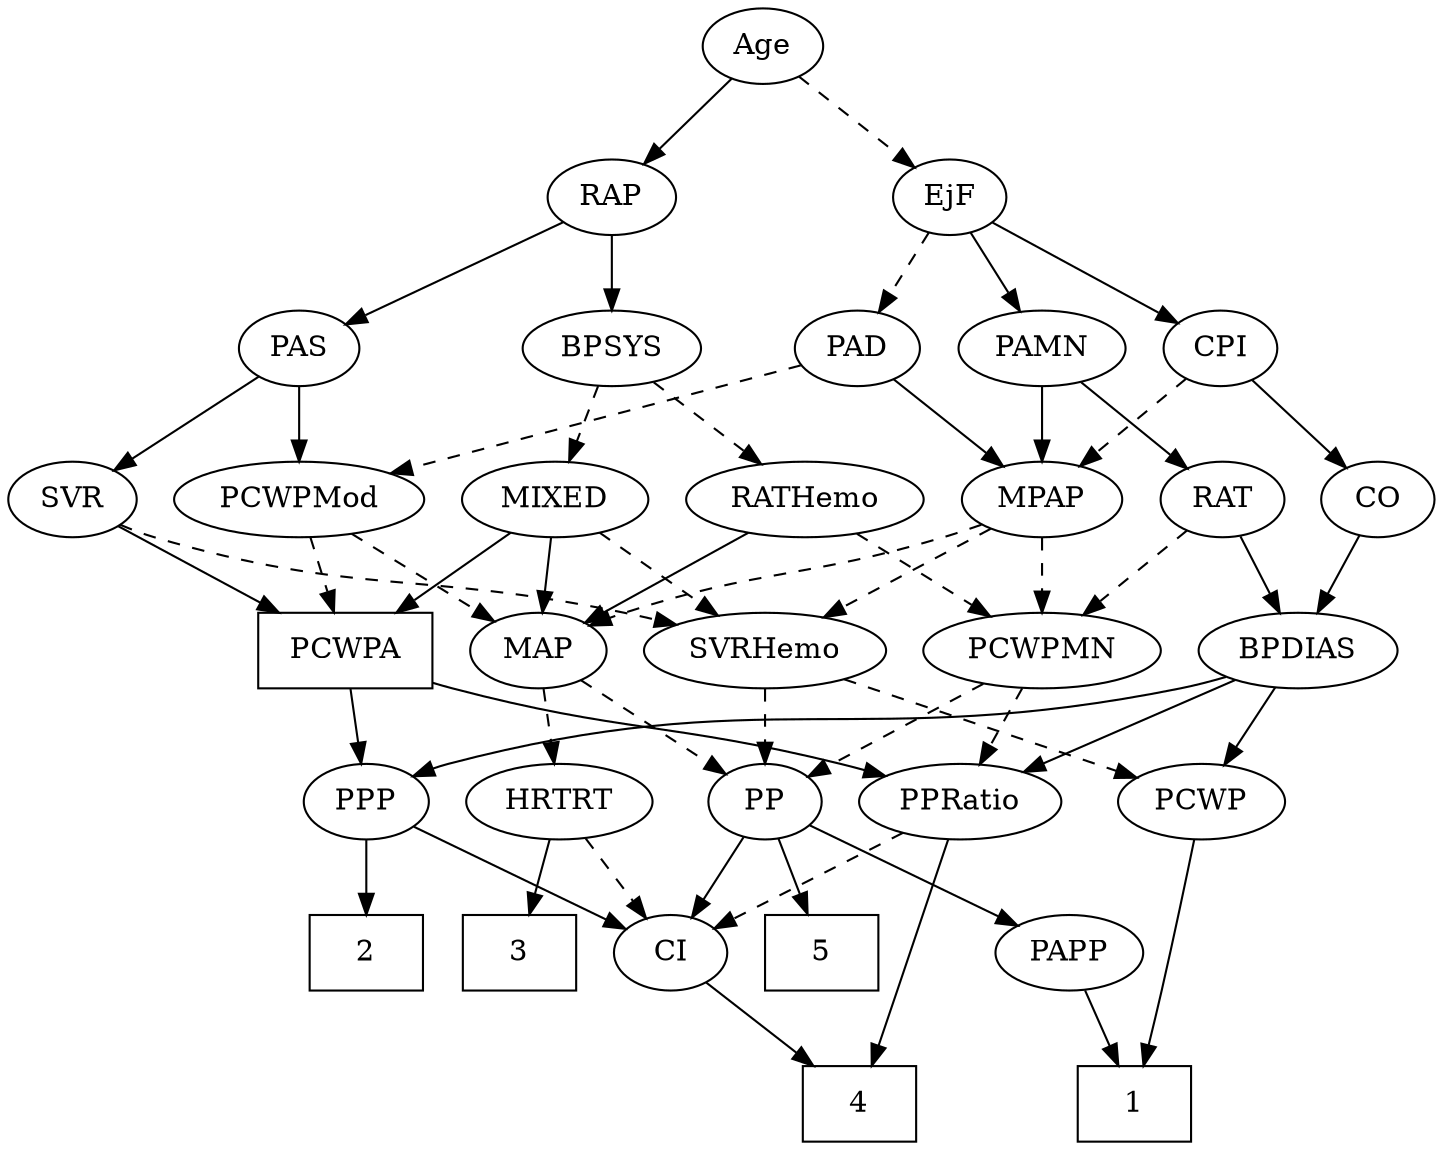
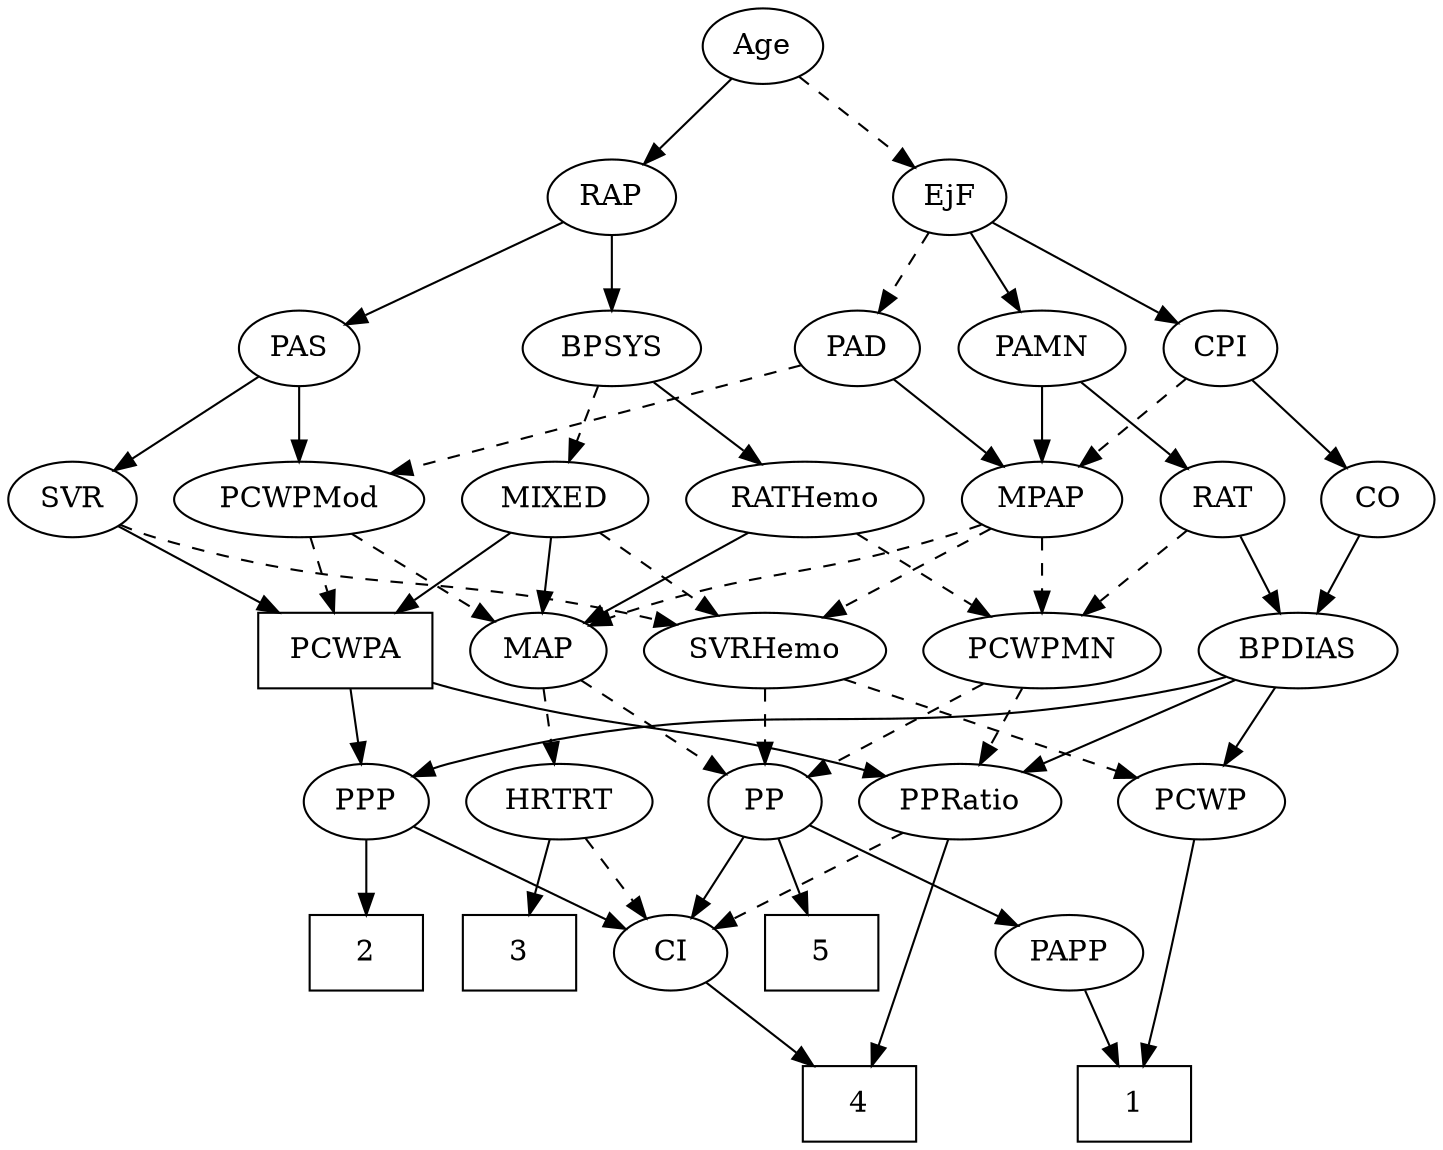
(699, 417) -> (699, 417)
